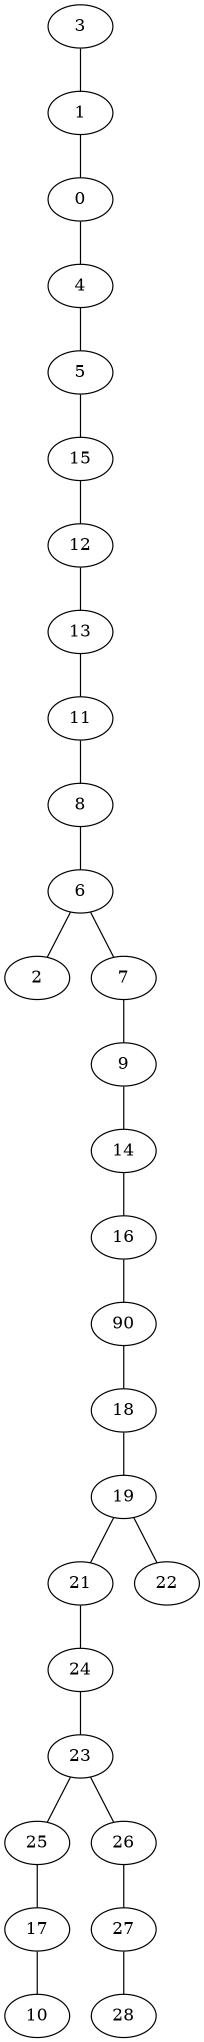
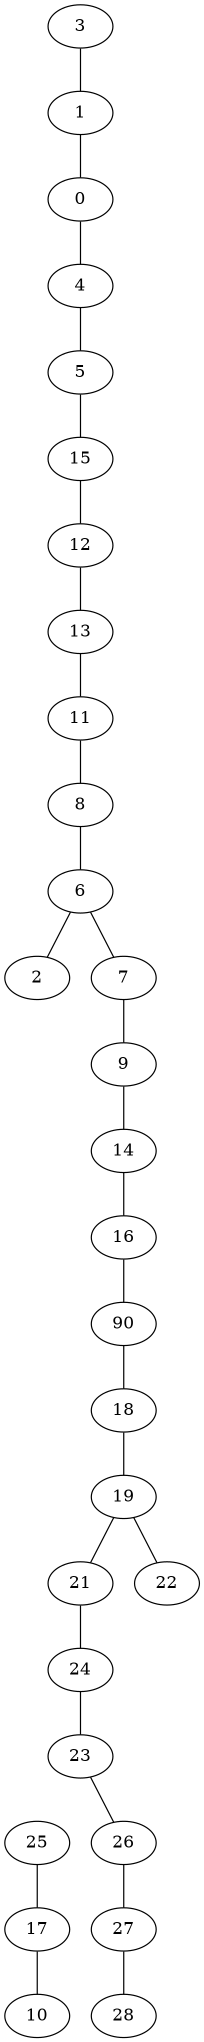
(59, 1800) -> none
